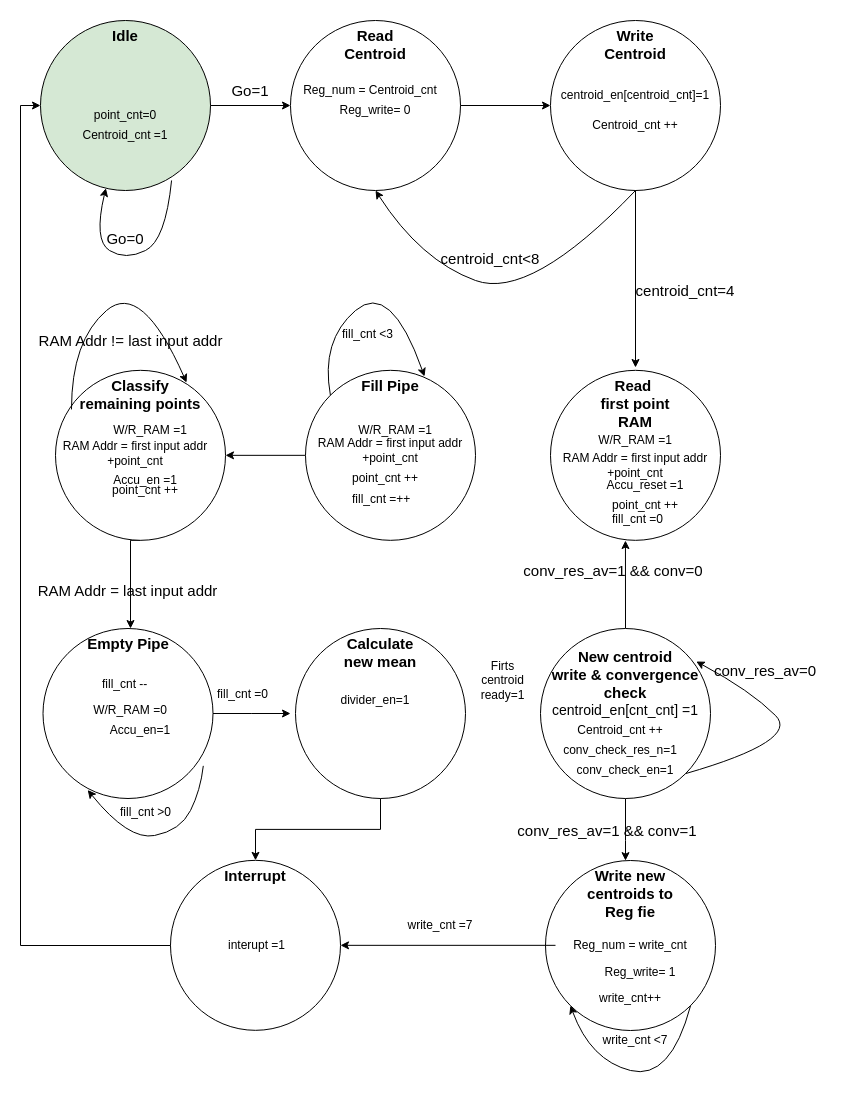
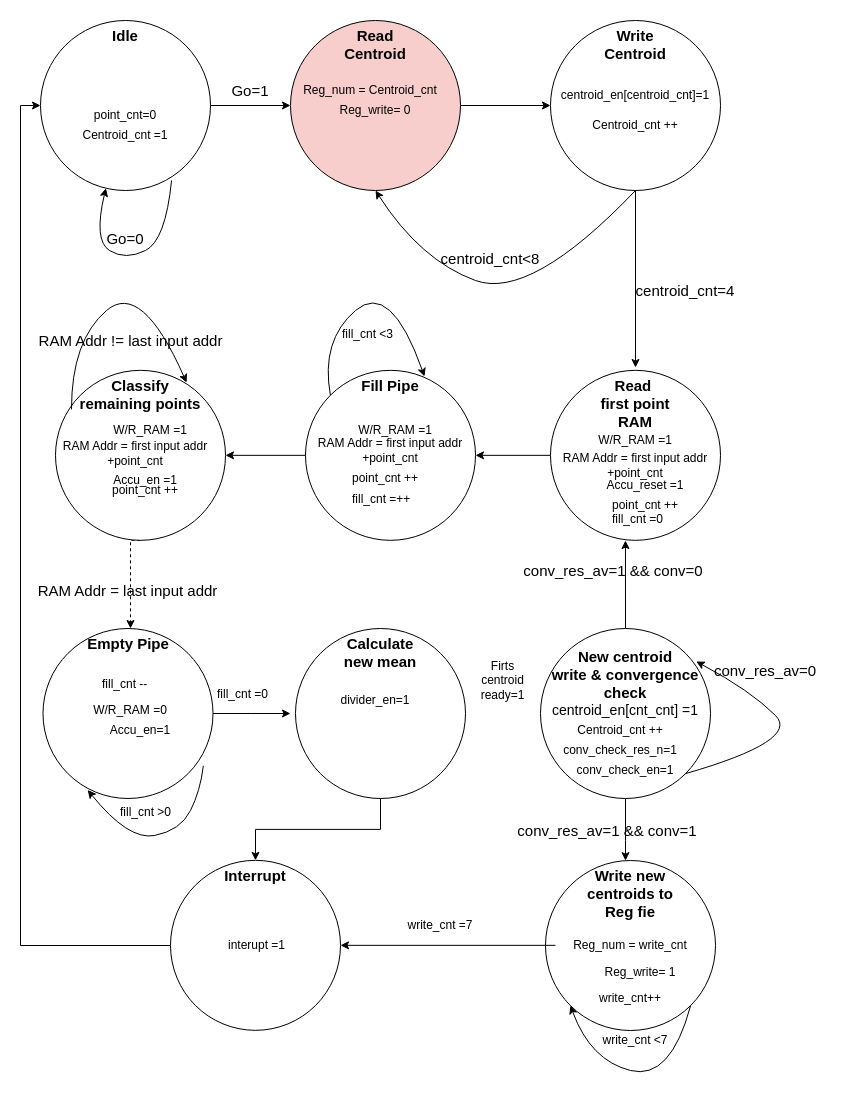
(126, 106) -> (126, 106)
(376, 106) -> (376, 106)
none -> (516, 455)
(131, 580) -> (131, 580)
